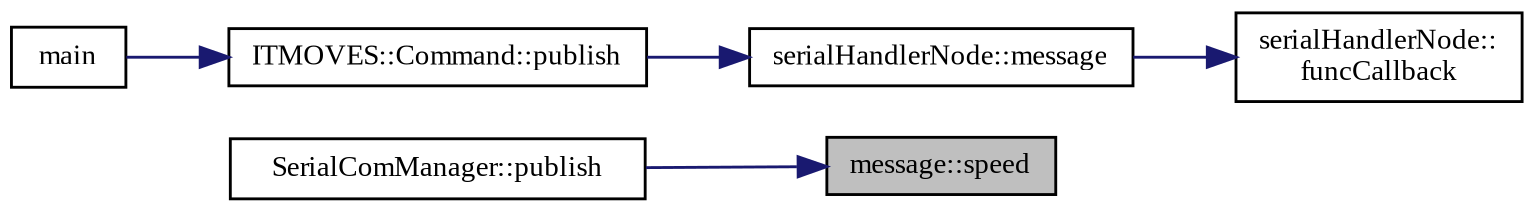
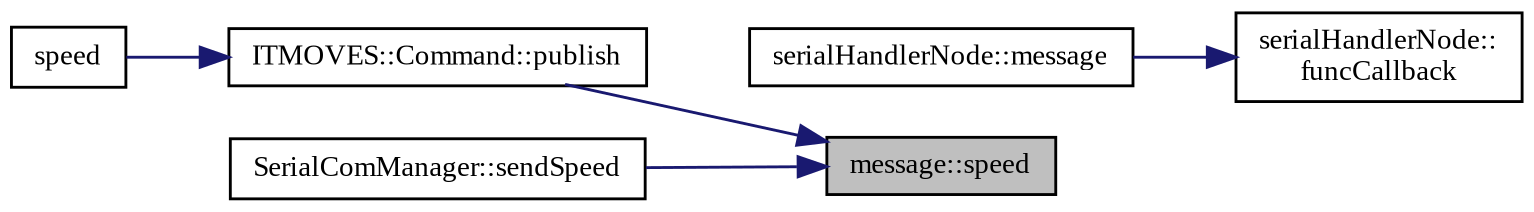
(69, 57) -> (69, 57)
(683, 57) -> (682, 110)
(438, 169) -> (438, 169)
